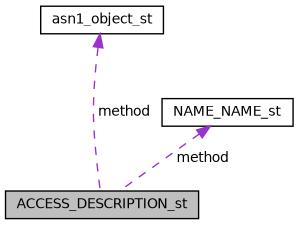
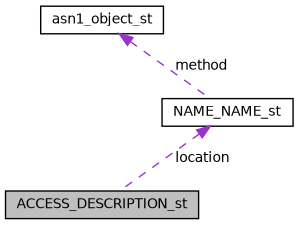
(94, 120) -> (171, 70)
(201, 159) -> (201, 159)
